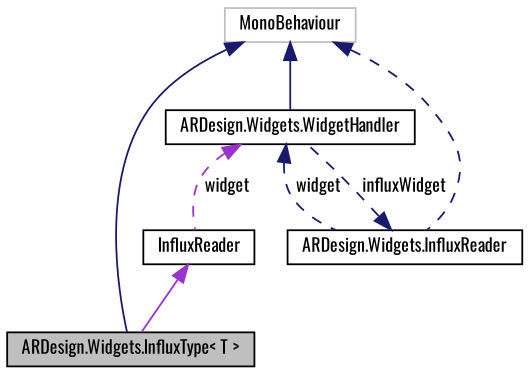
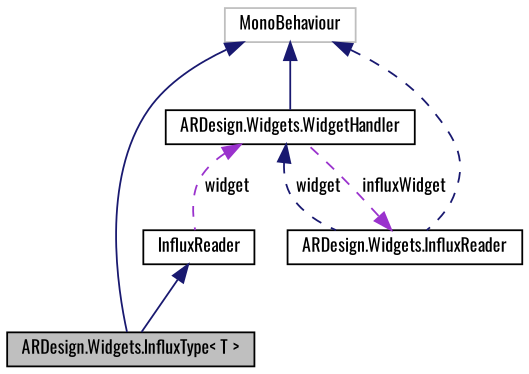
(344, 179) -> (344, 179)
(160, 306) -> (160, 306)
